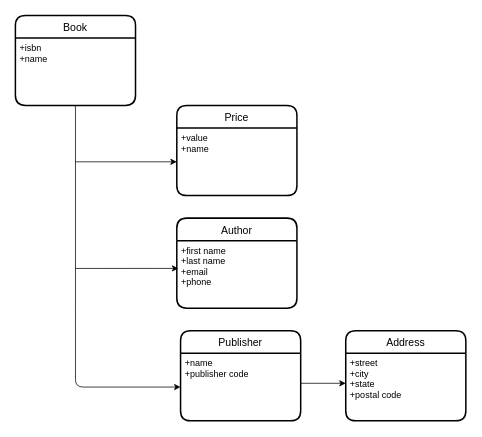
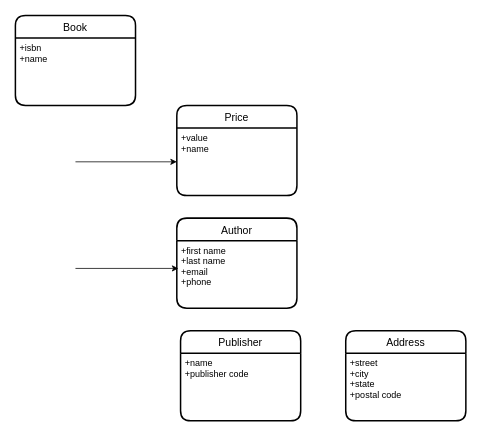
(75, 245) -> none
(321, 383) -> none
